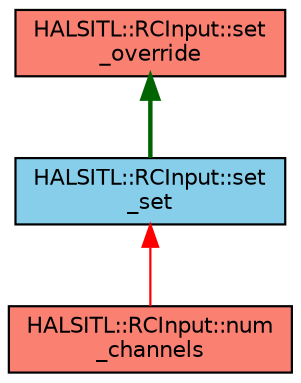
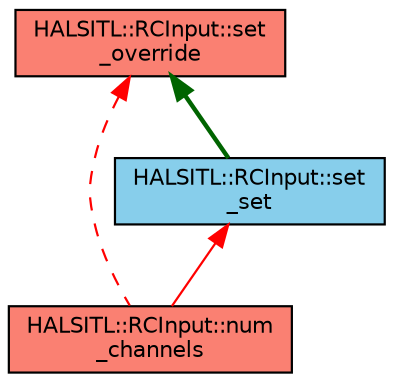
none -> (91, 202)
